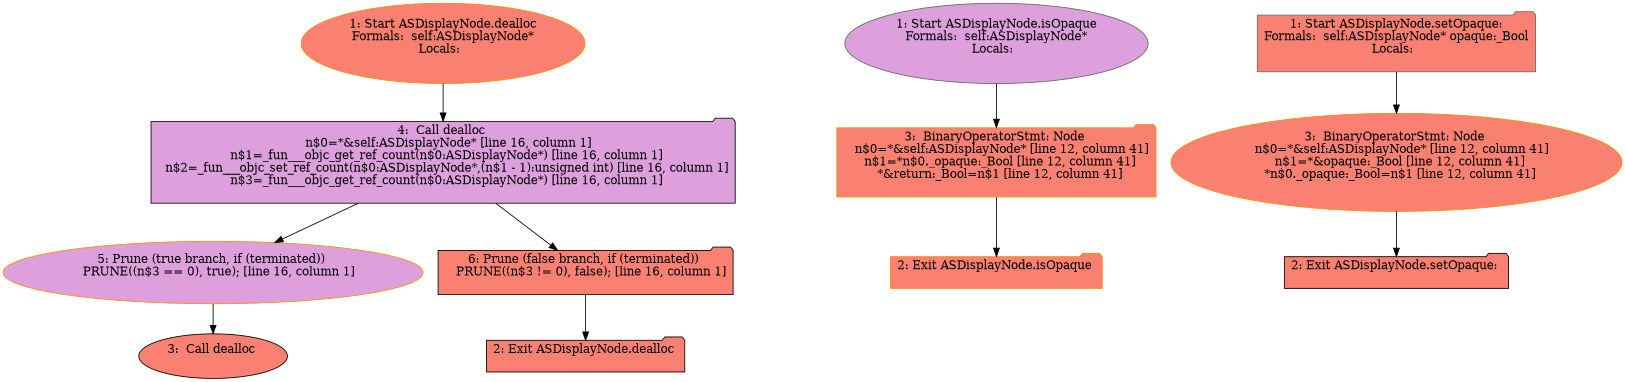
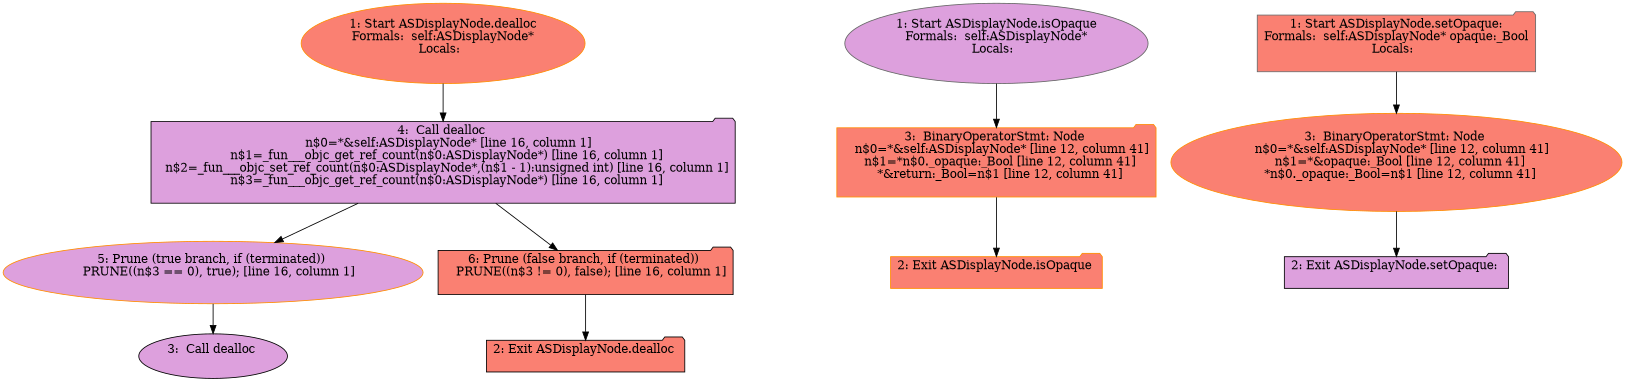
(1396, 273) -> (1396, 273)
(213, 356) -> (213, 356)
